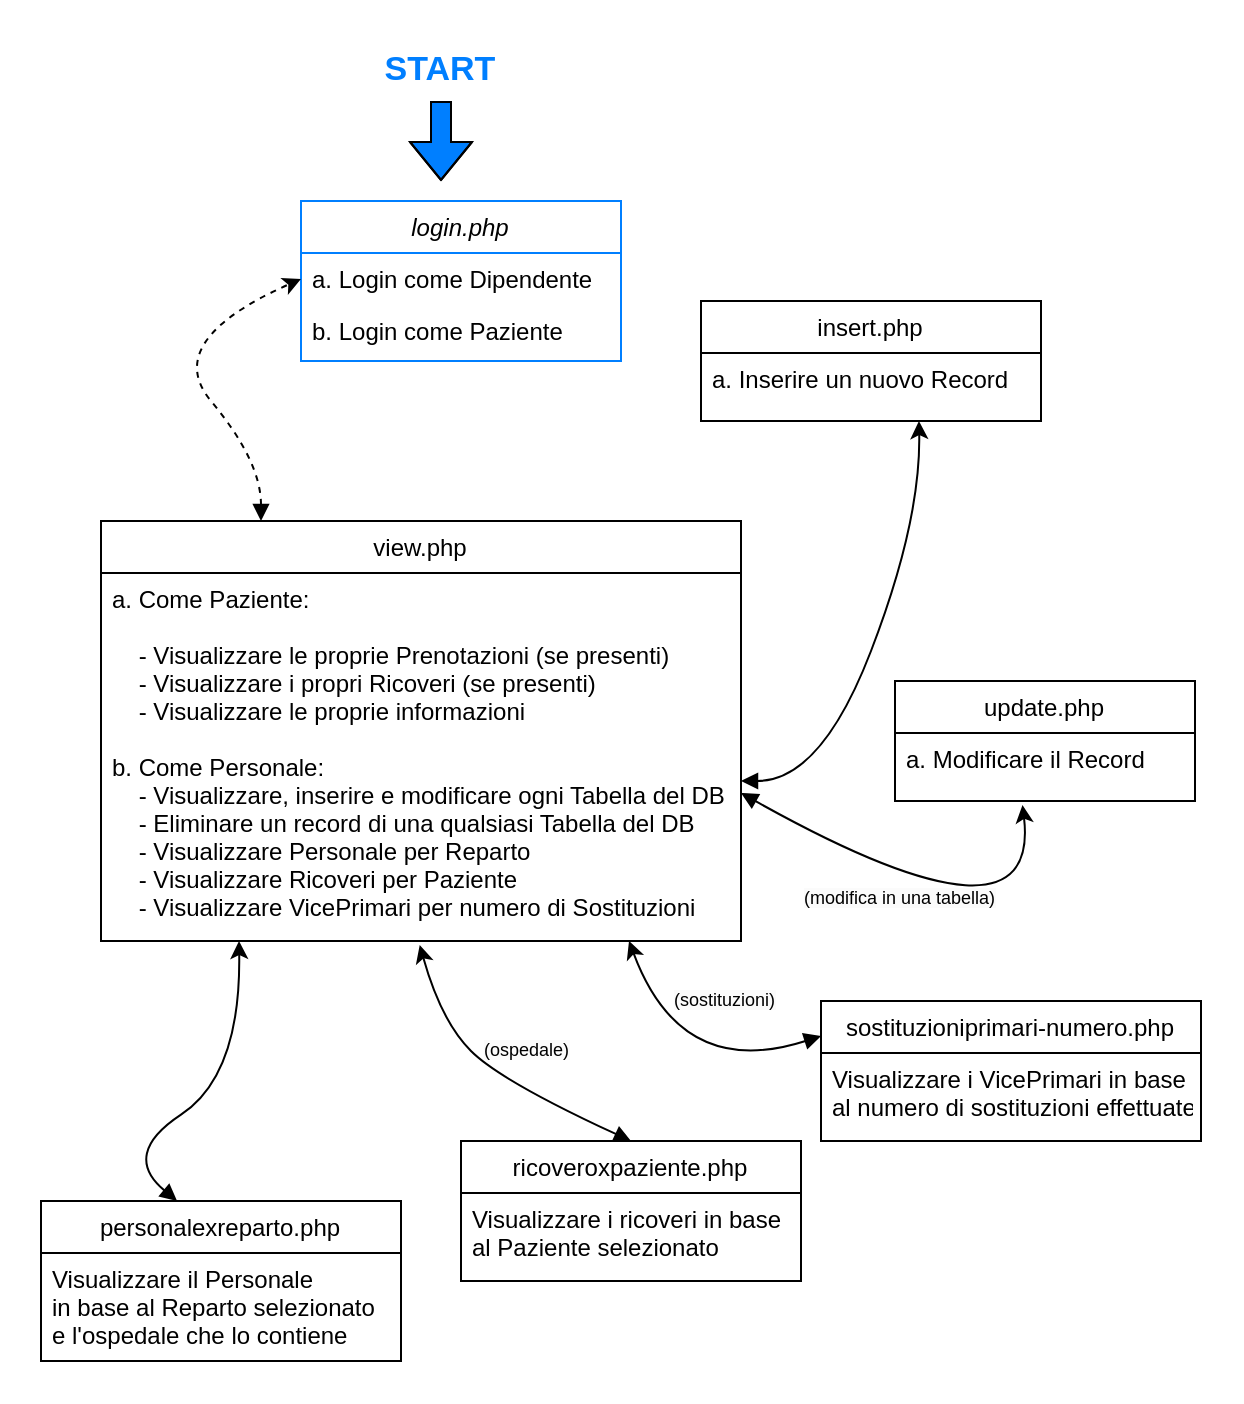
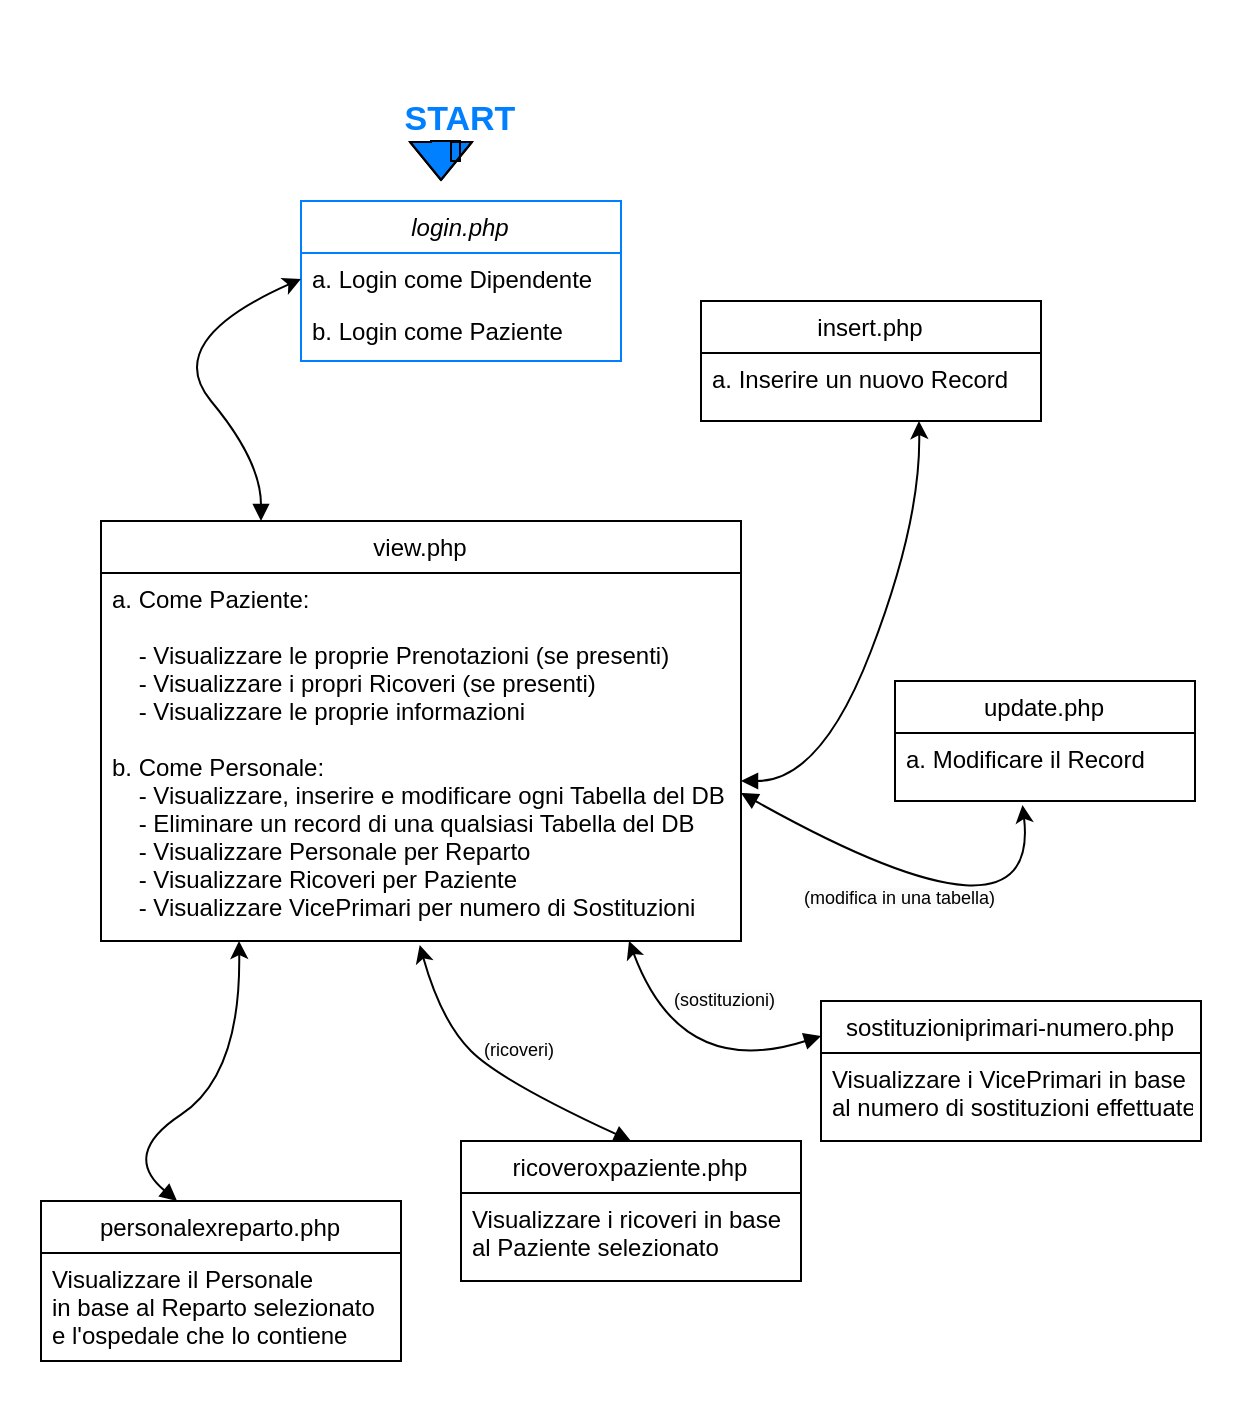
(441, 71) -> (461, 121)
(198, 376) -> (198, 376)
(533, 1064) -> (533, 1064)
